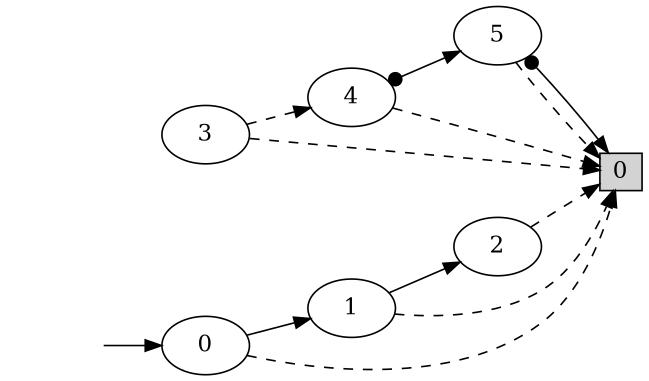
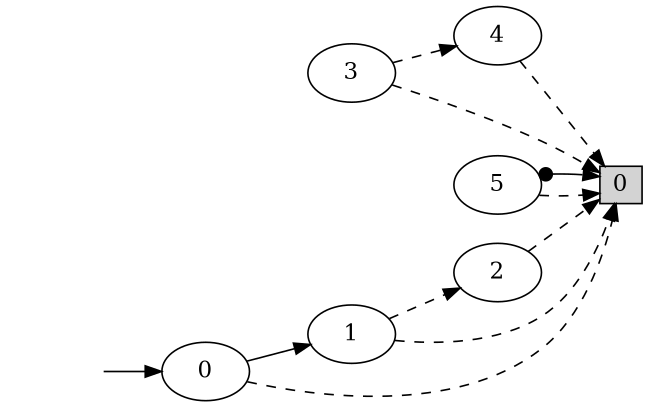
(423, 67) -> none
(417, 281) -> (417, 307)
